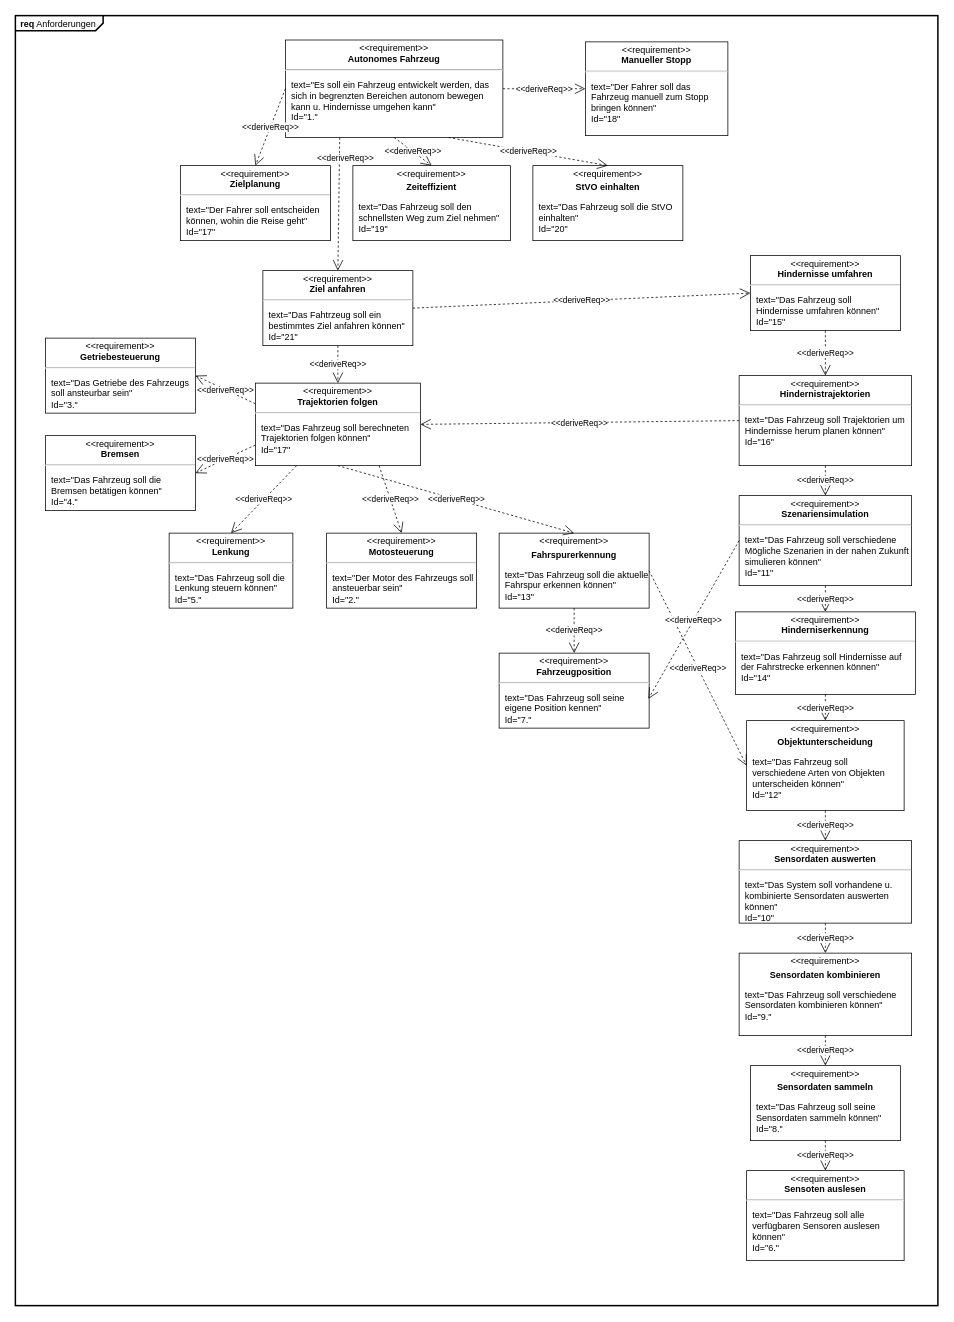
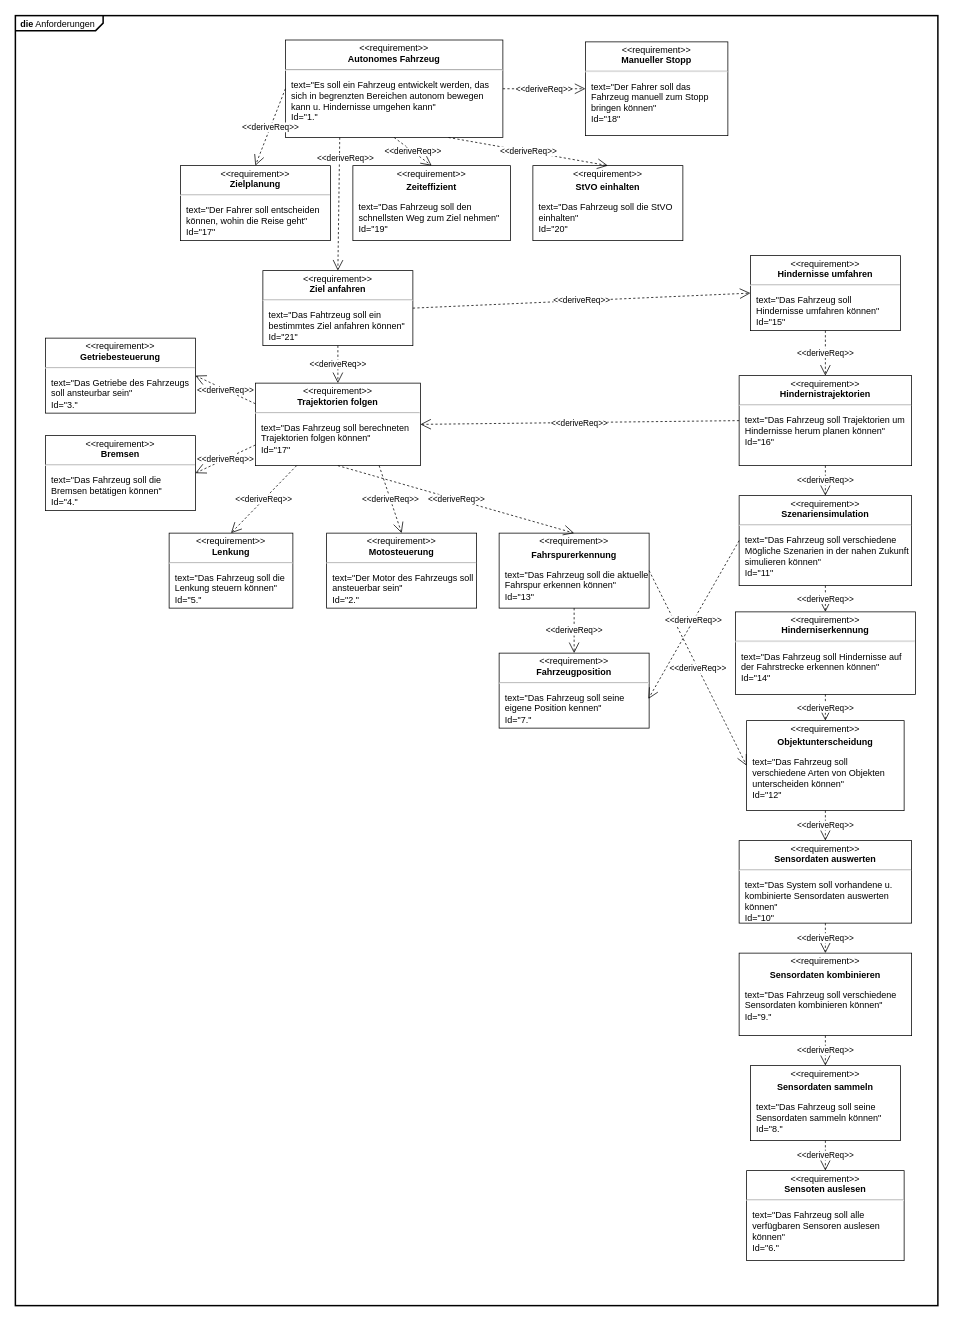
(477, 15) -> (477, 15)
